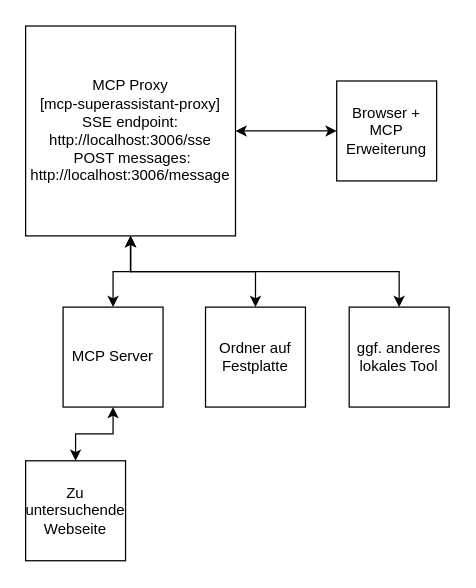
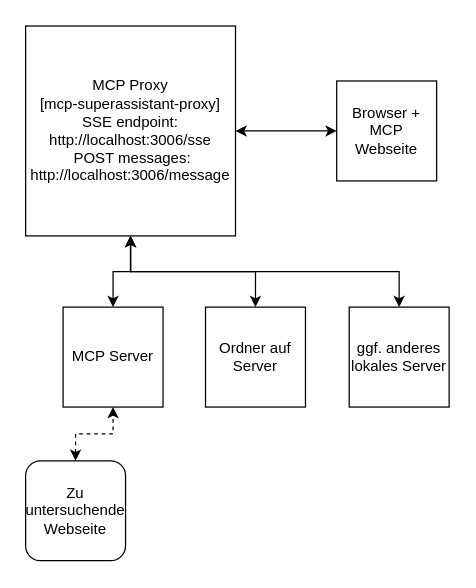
(387, 131) -> (387, 131)
(256, 357) -> (256, 357)
(399, 357) -> (399, 357)
(96, 434) -> (96, 434)
(76, 511) -> (76, 511)
